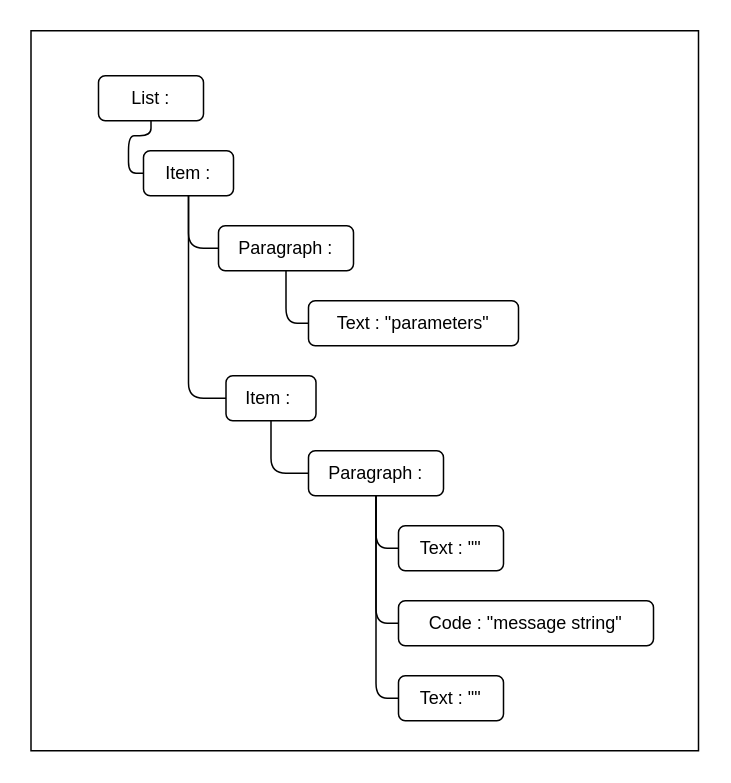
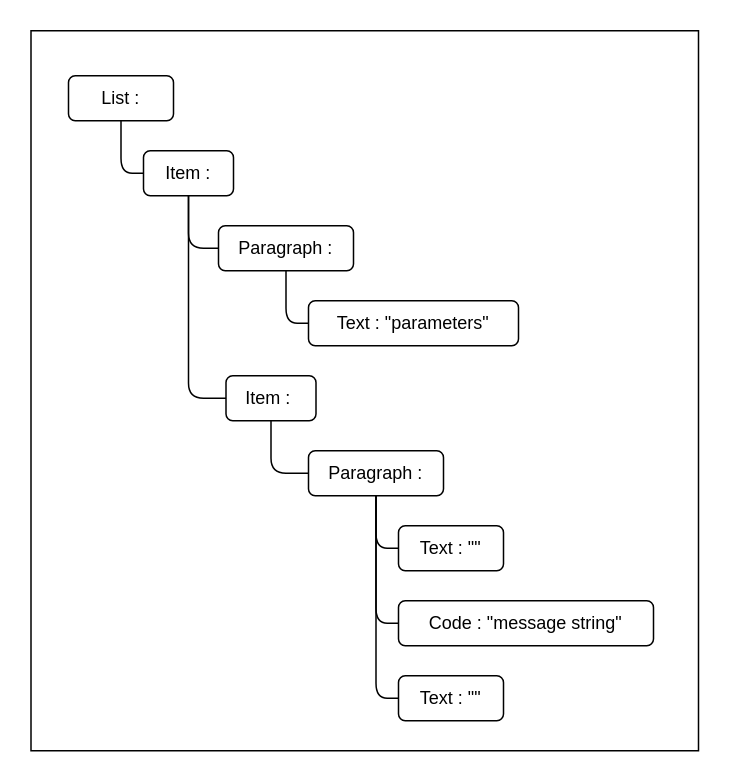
(151, 98) -> (121, 98)
